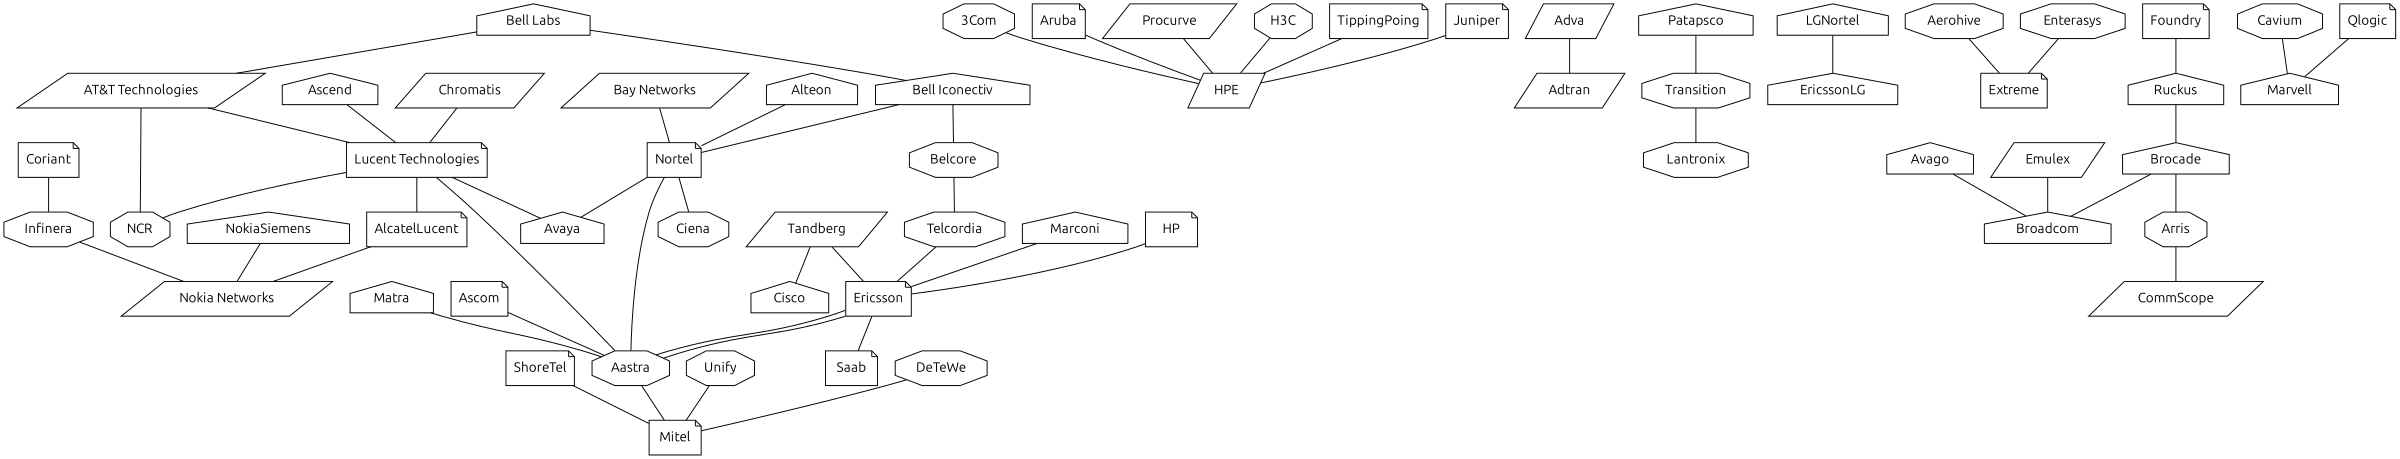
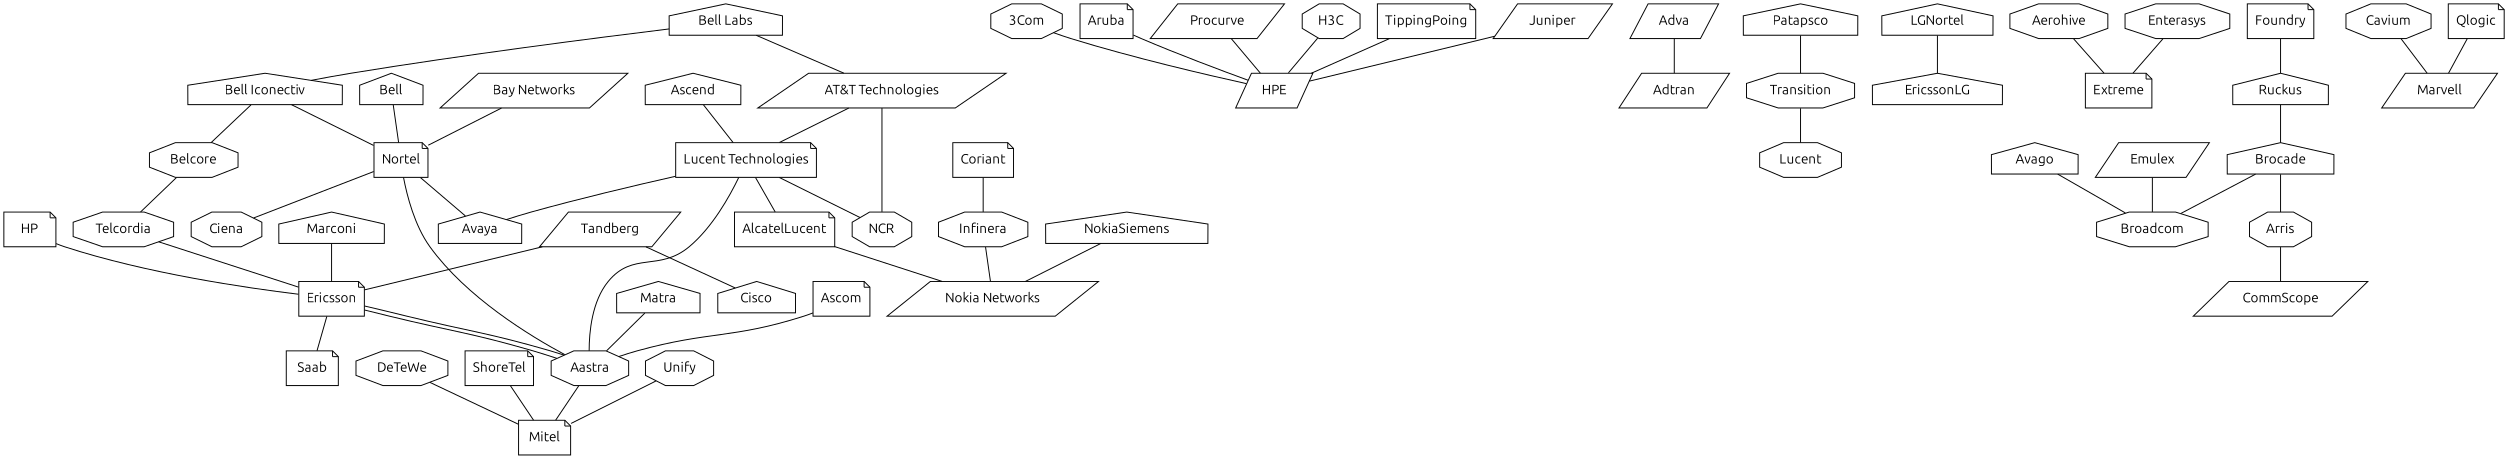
(1477, 21) -> (1553, 21)
(470, 91) -> none
(812, 91) -> (391, 91)
(2290, 91) -> (2440, 91)
(1696, 160) -> (1801, 160)
(2048, 229) -> (2152, 229)
